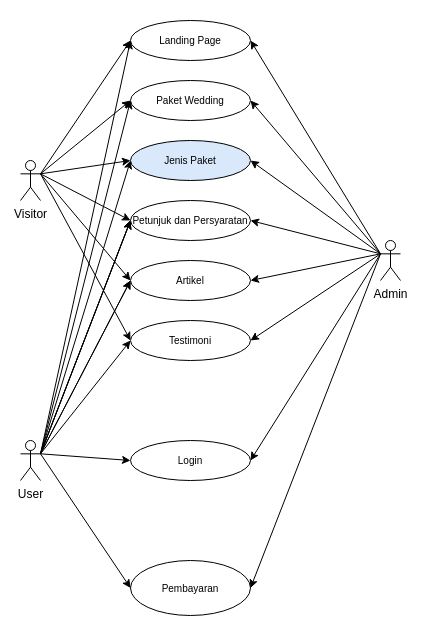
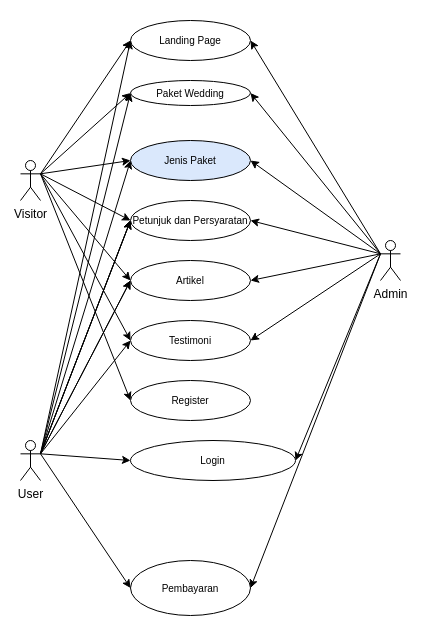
(191, 101) -> (191, 93)
none -> (87, 290)
none -> (191, 401)
(191, 461) -> (213, 461)
